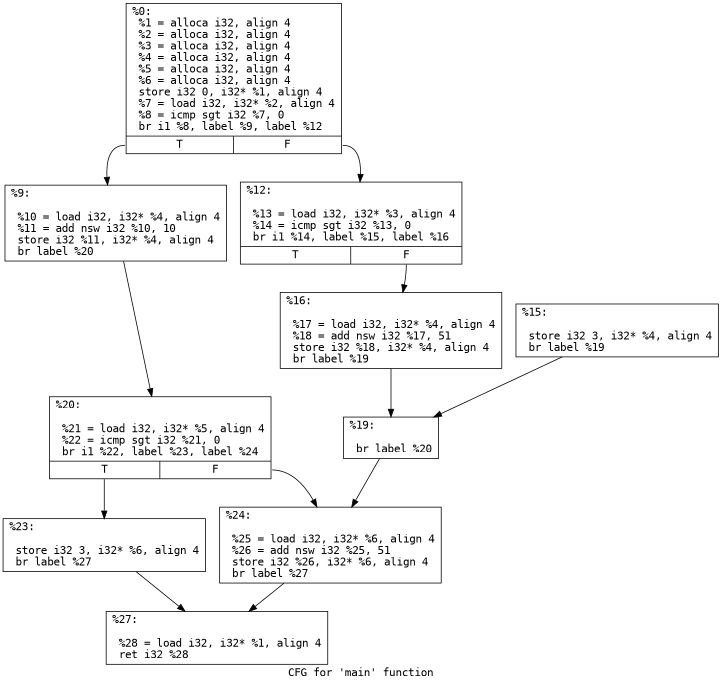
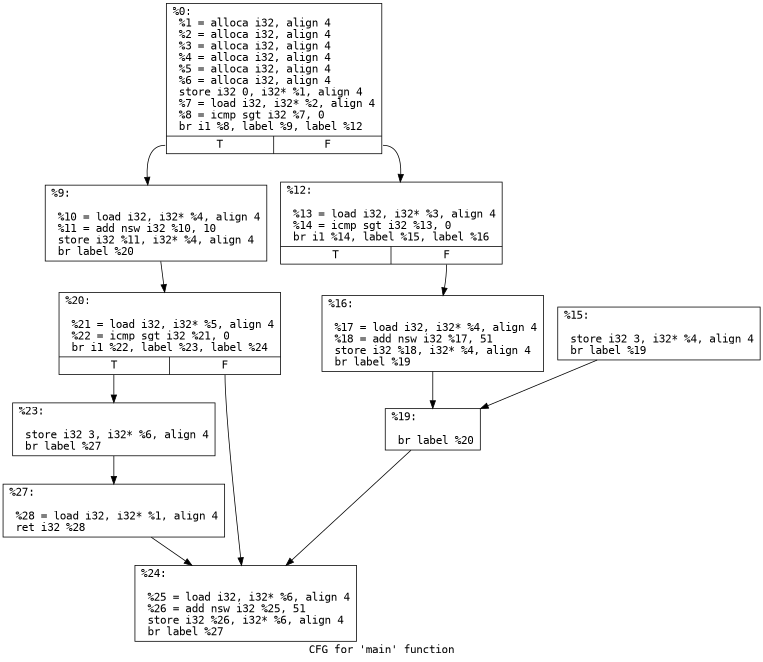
(269, 595) -> (168, 549)
